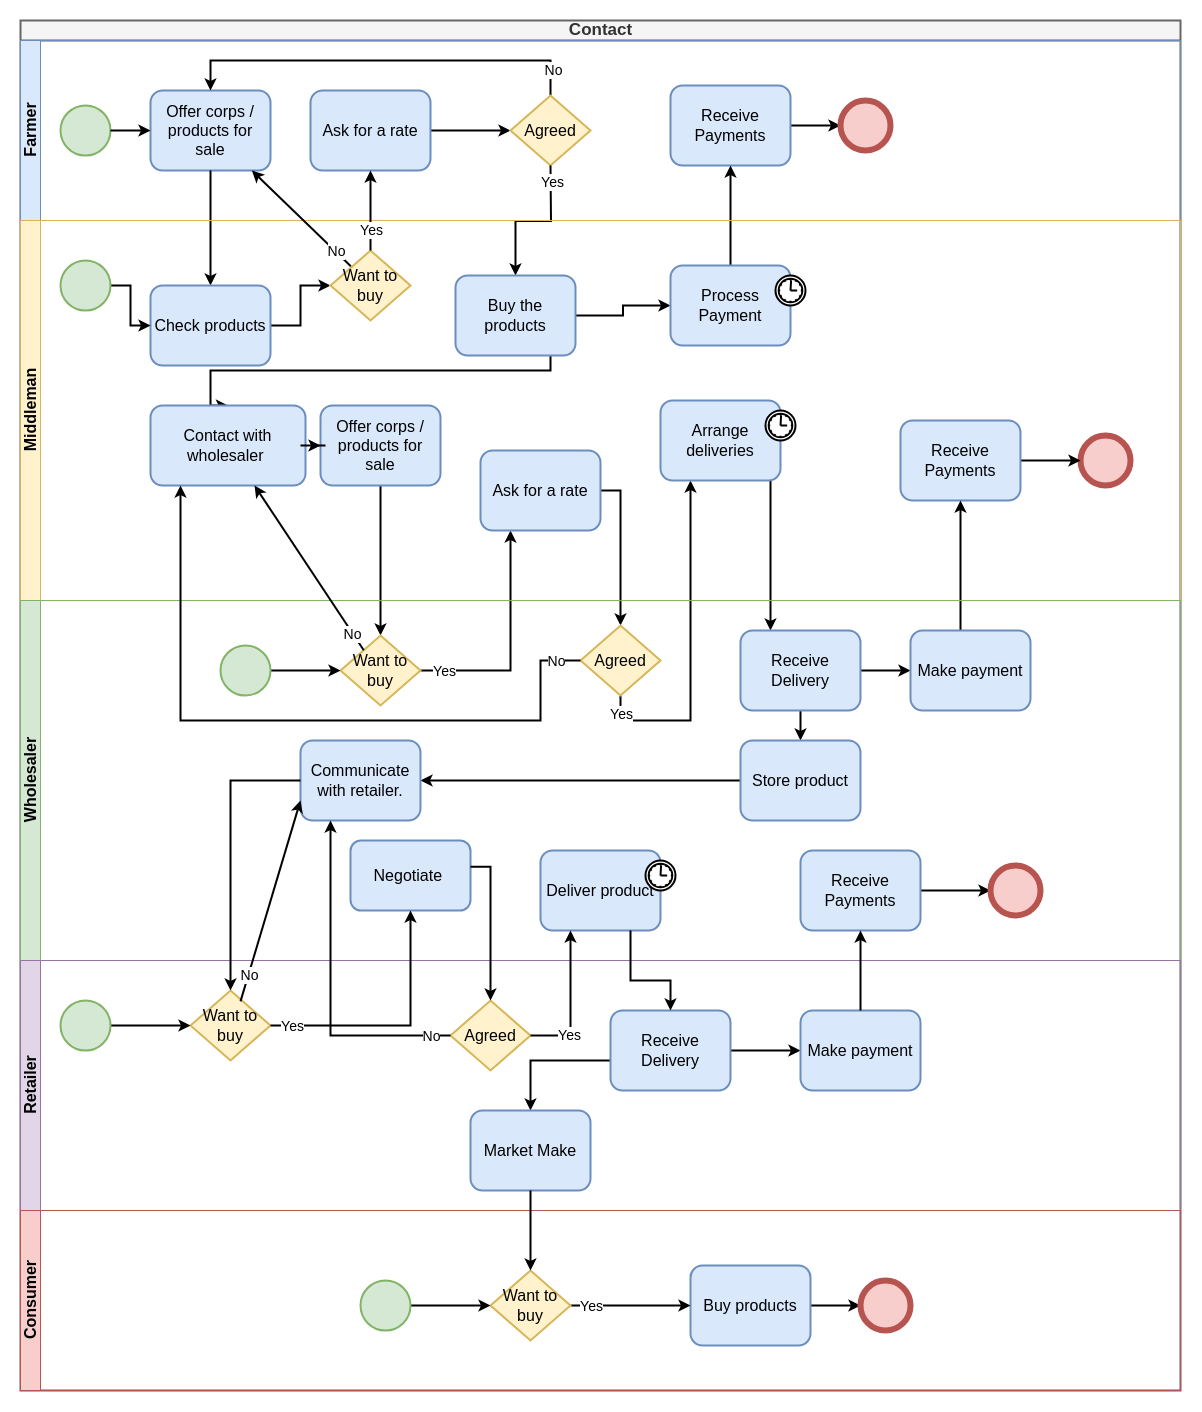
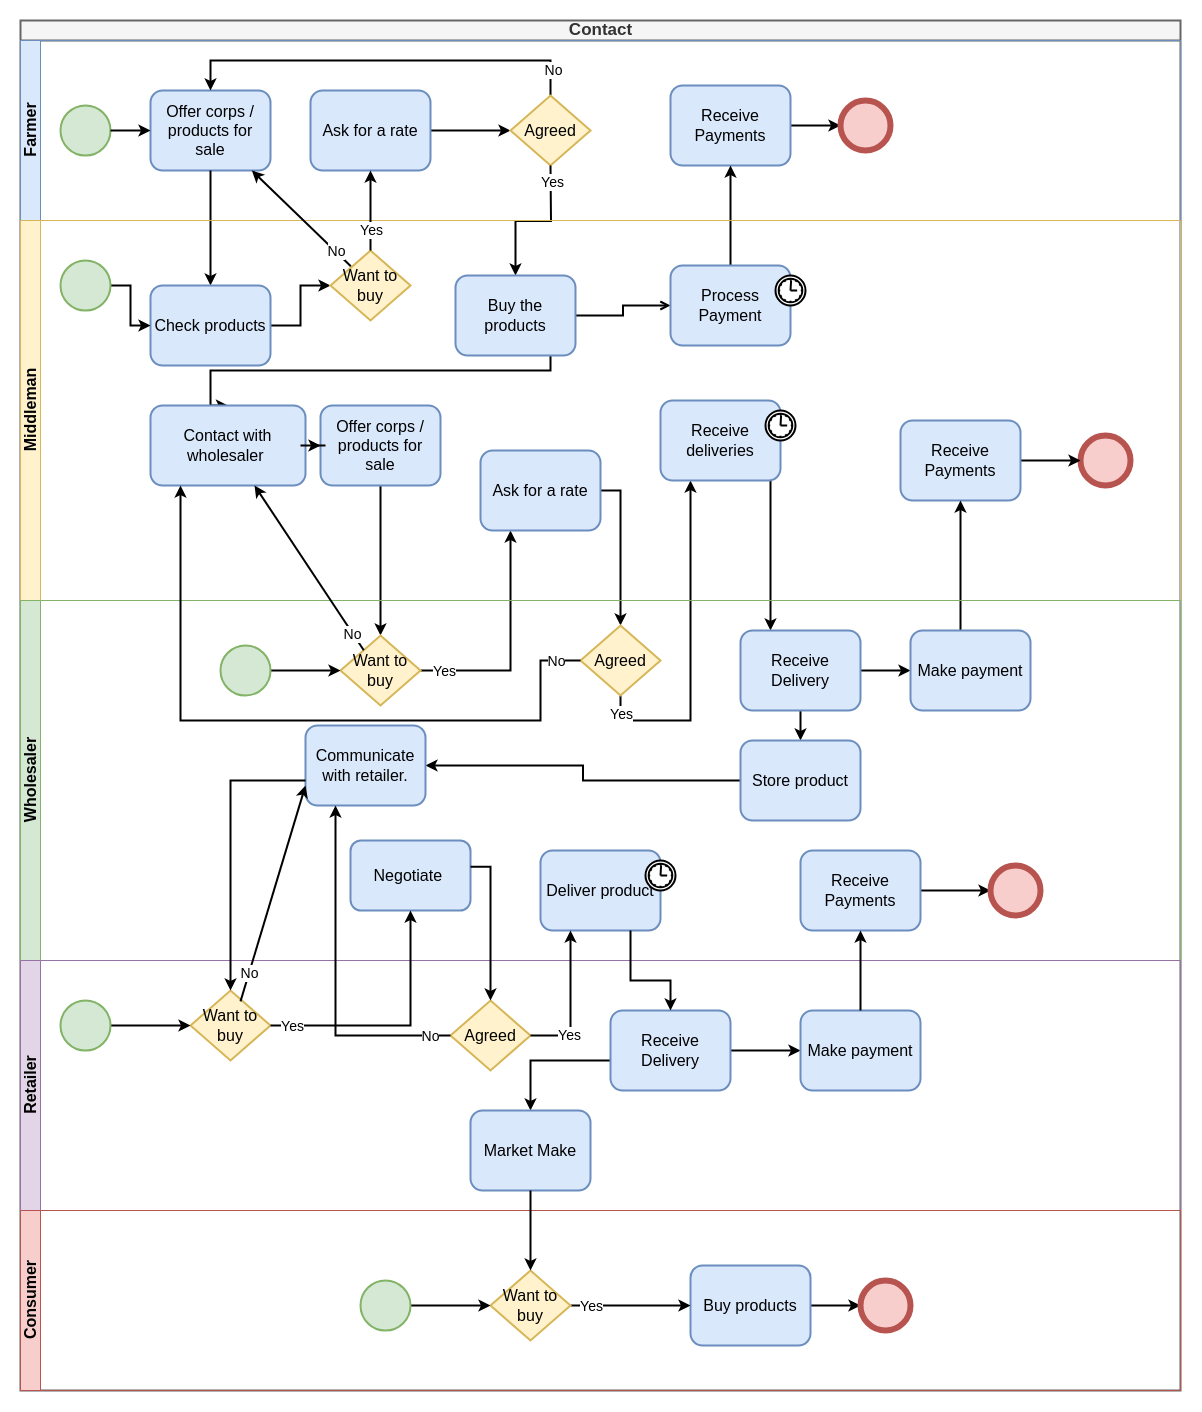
(660, 306) -> (661, 306)
(721, 441) -> (721, 441)
(361, 781) -> (366, 766)
